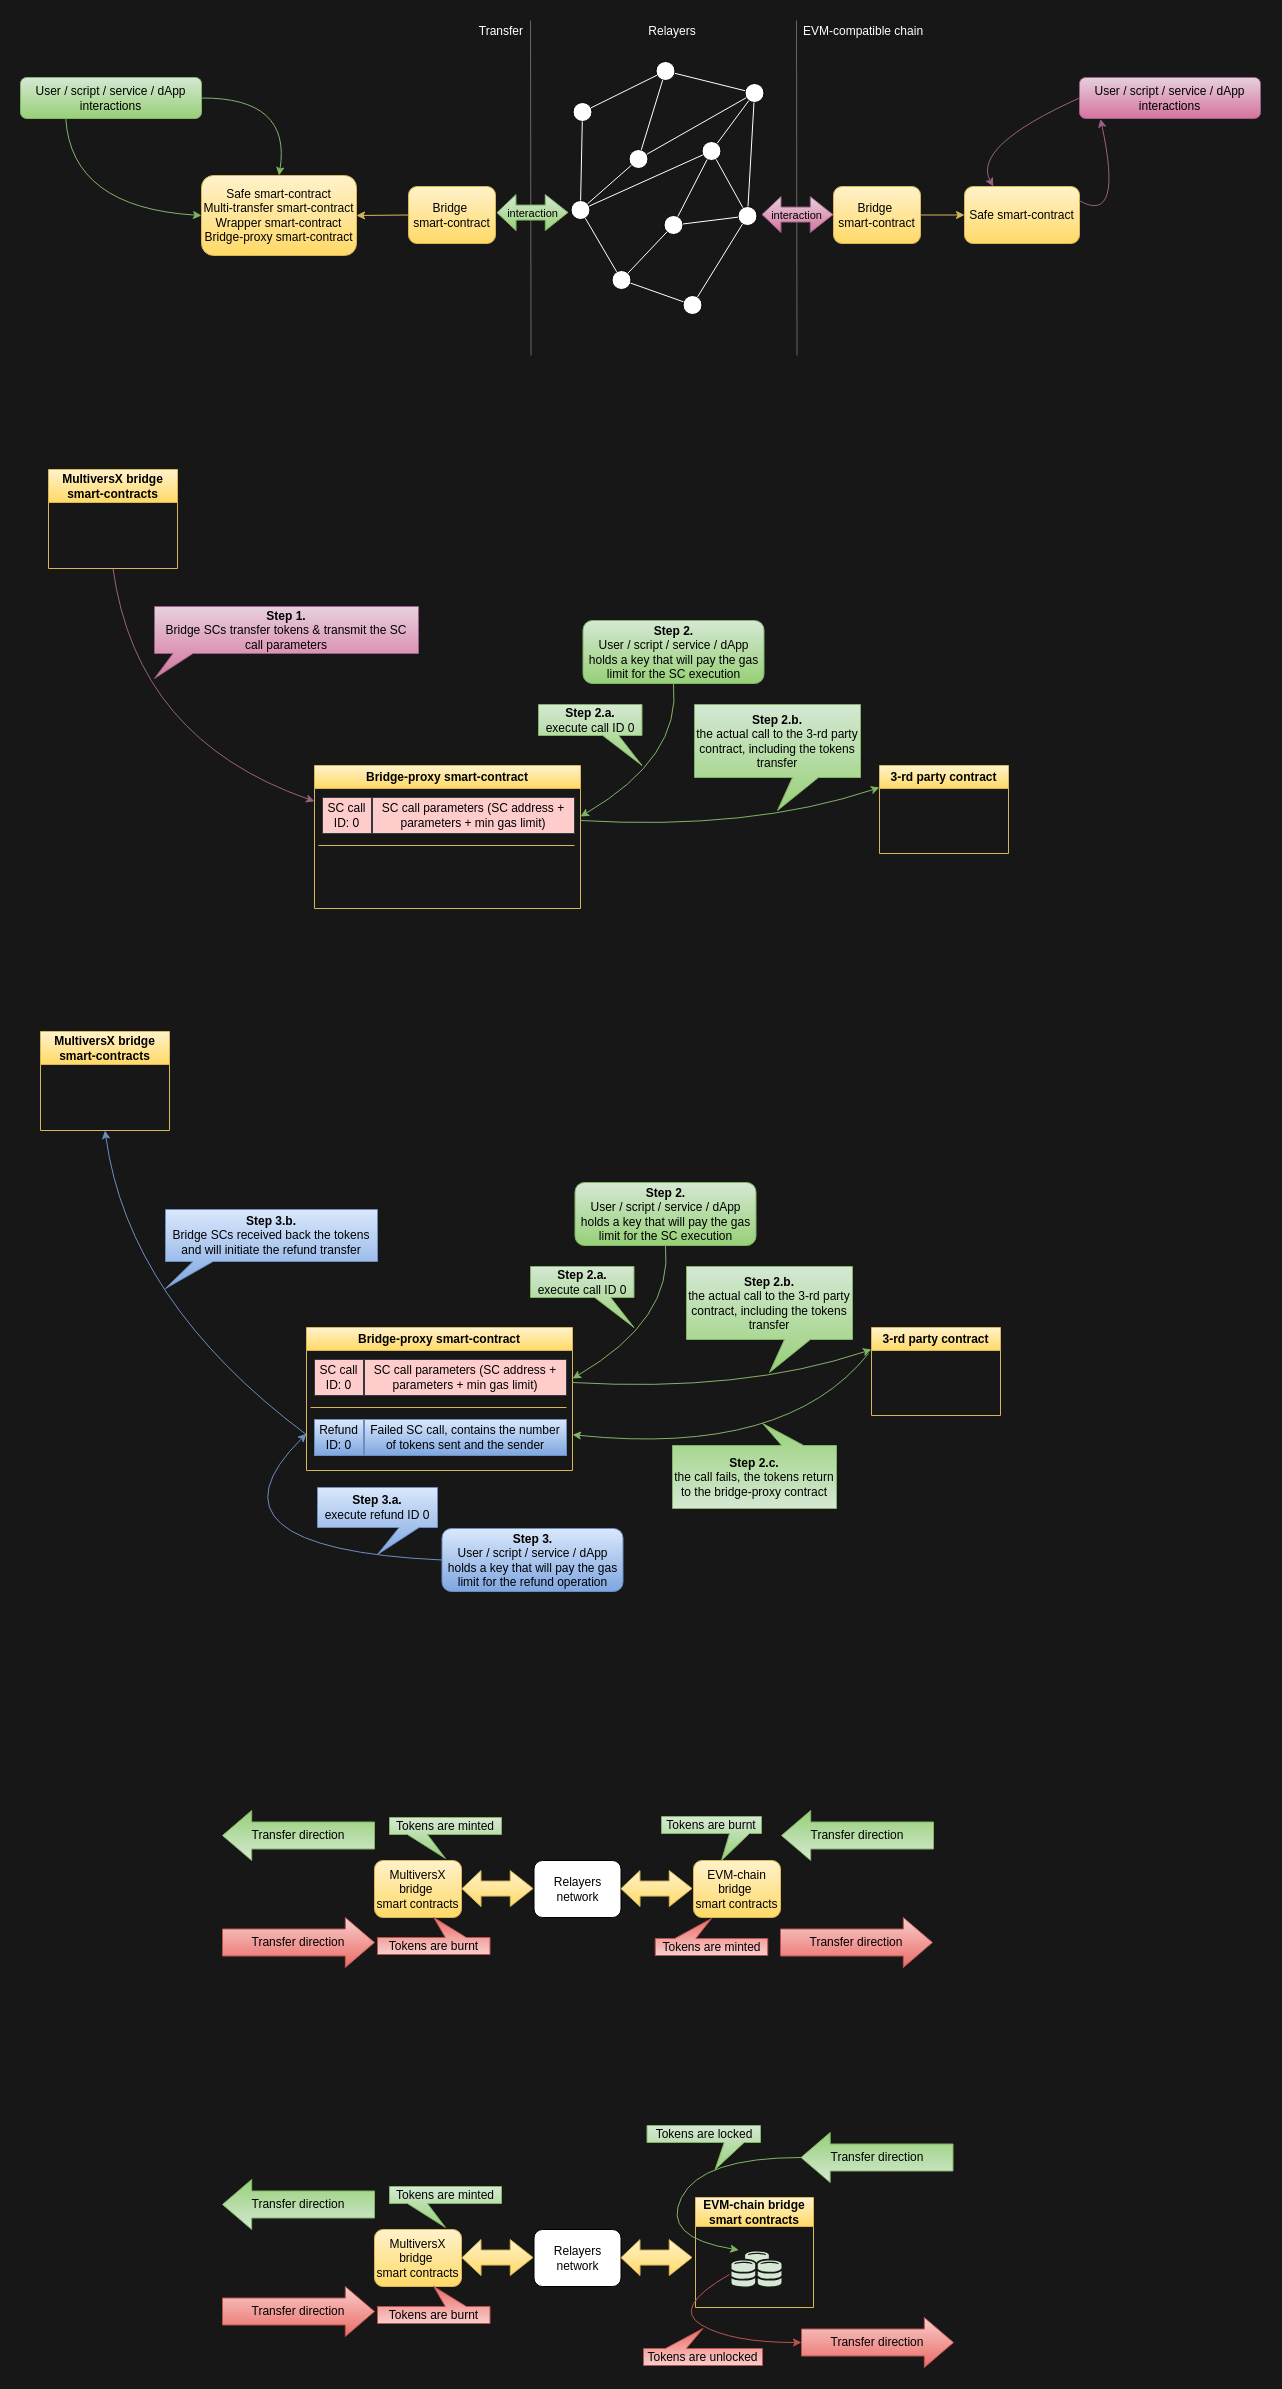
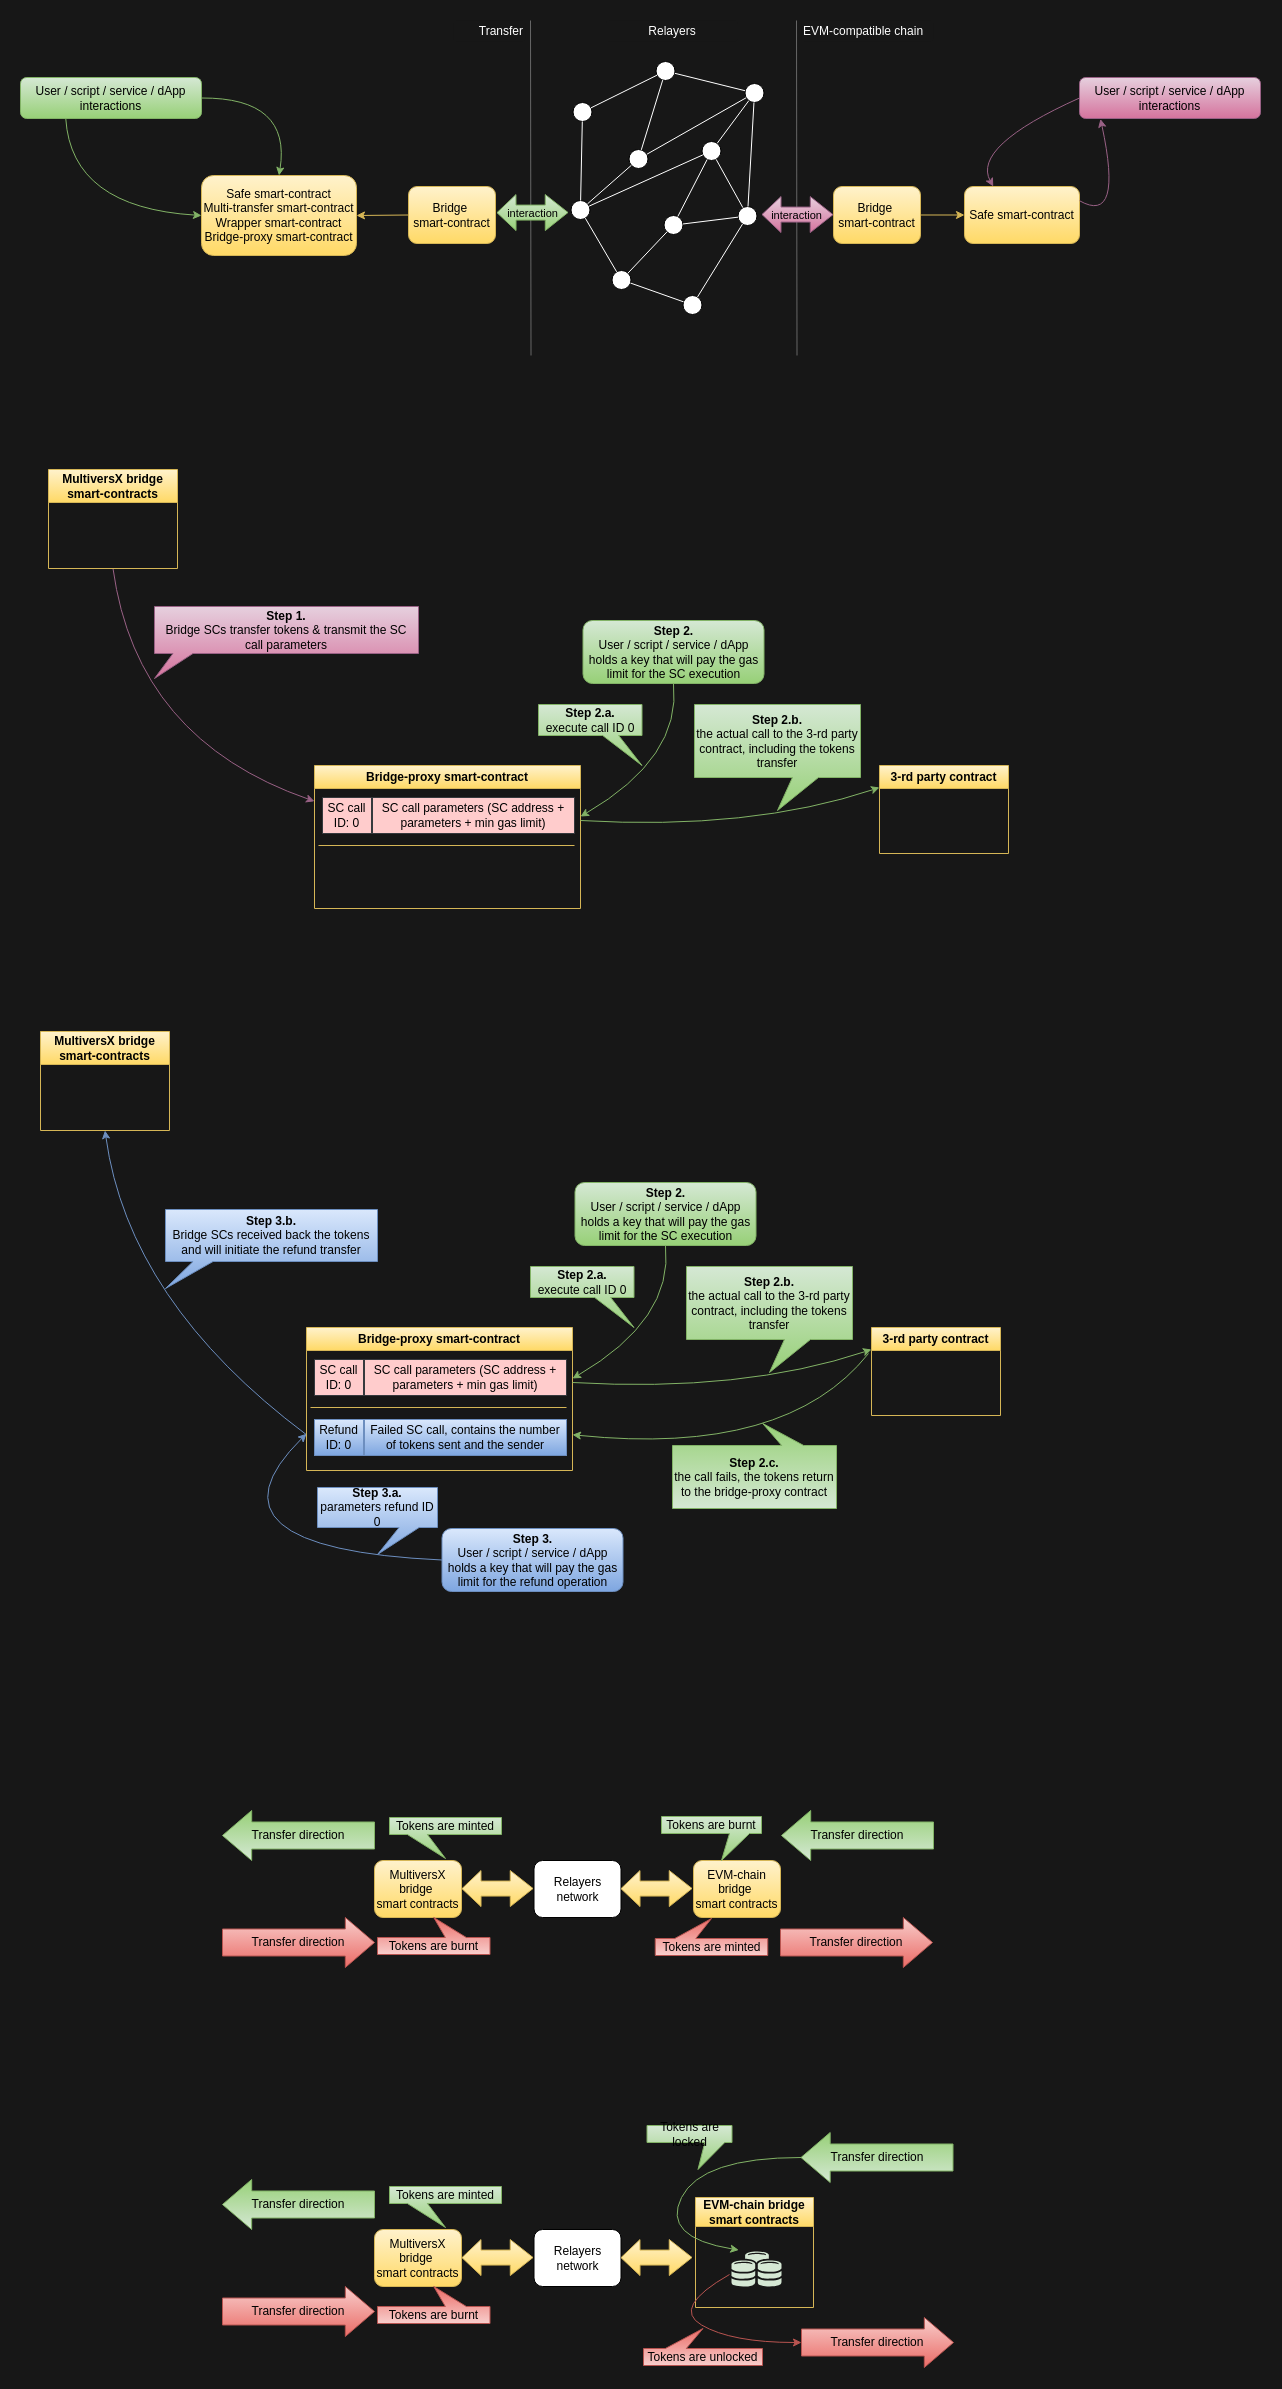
(378, 1508) -> (378, 1508)
(704, 2148) -> (690, 2148)
